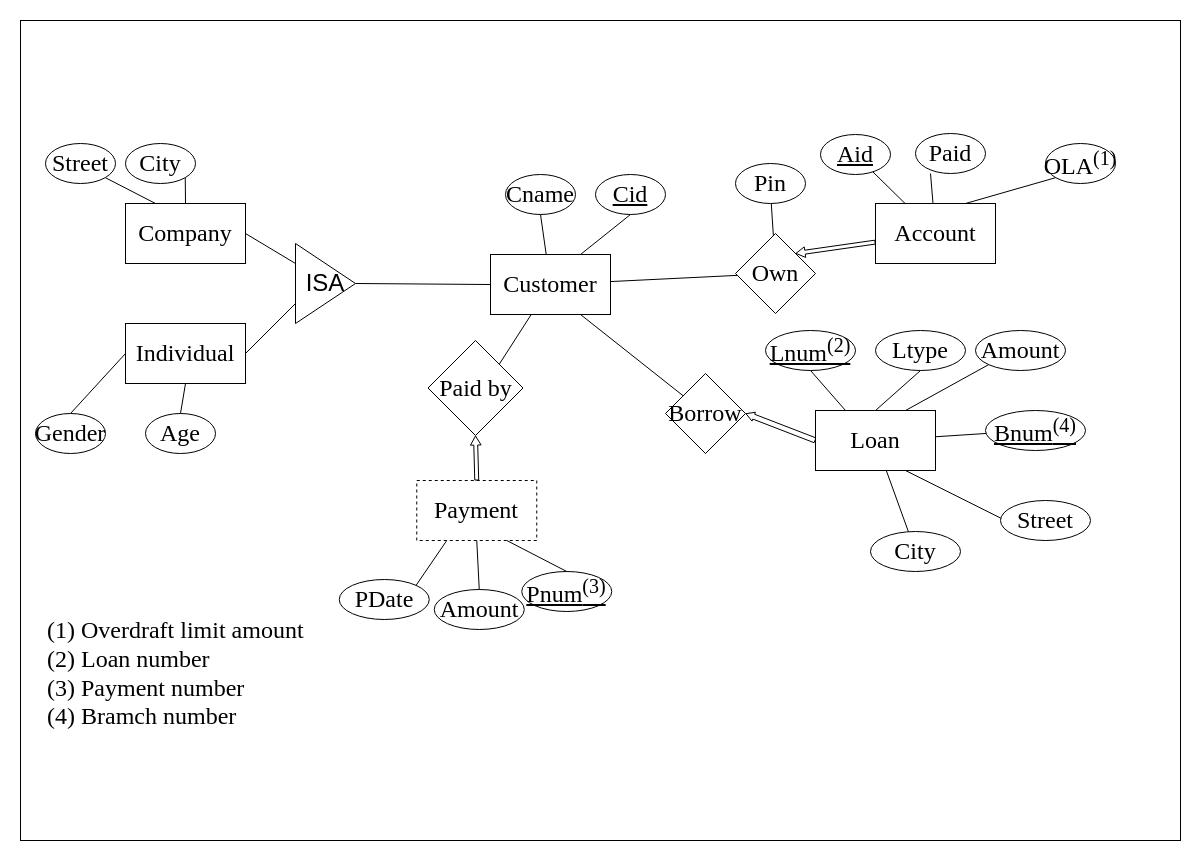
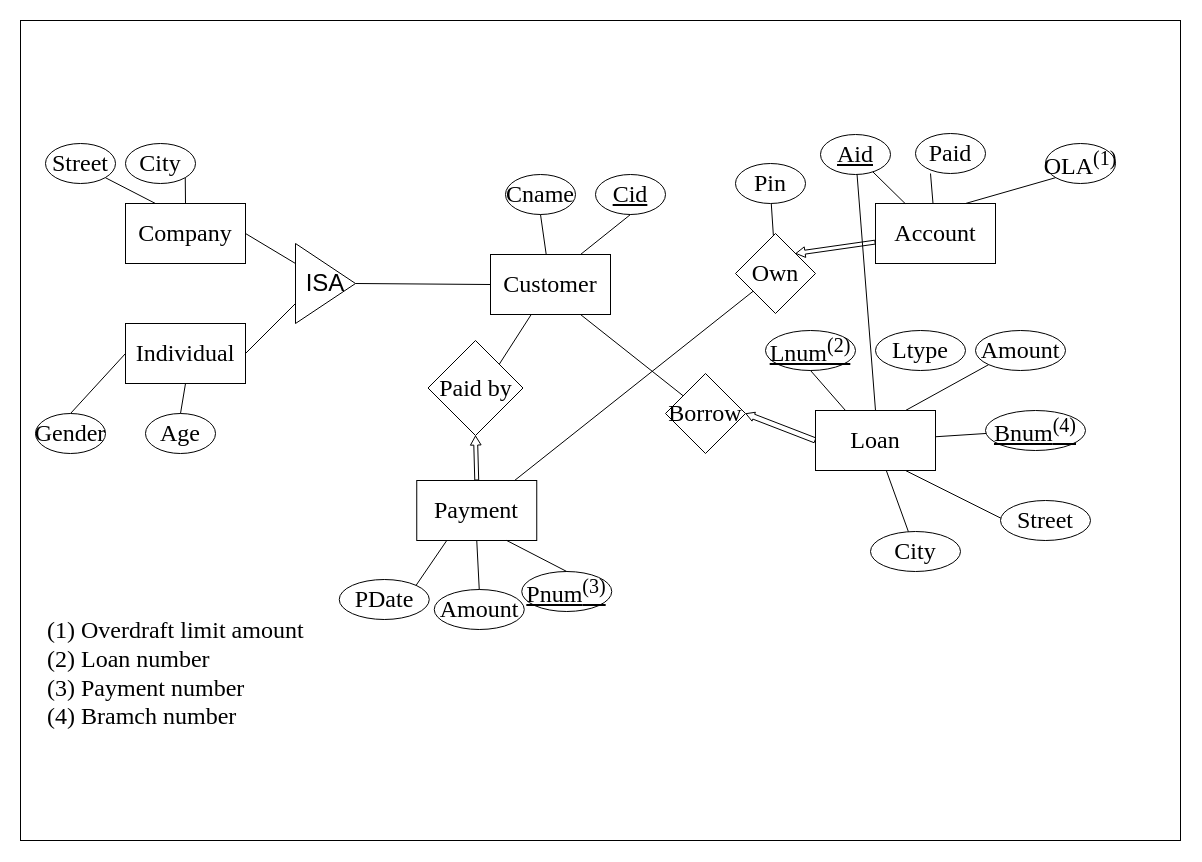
(674, 278) -> (634, 386)
(898, 391) -> (866, 292)
(477, 511) -> (477, 511)
